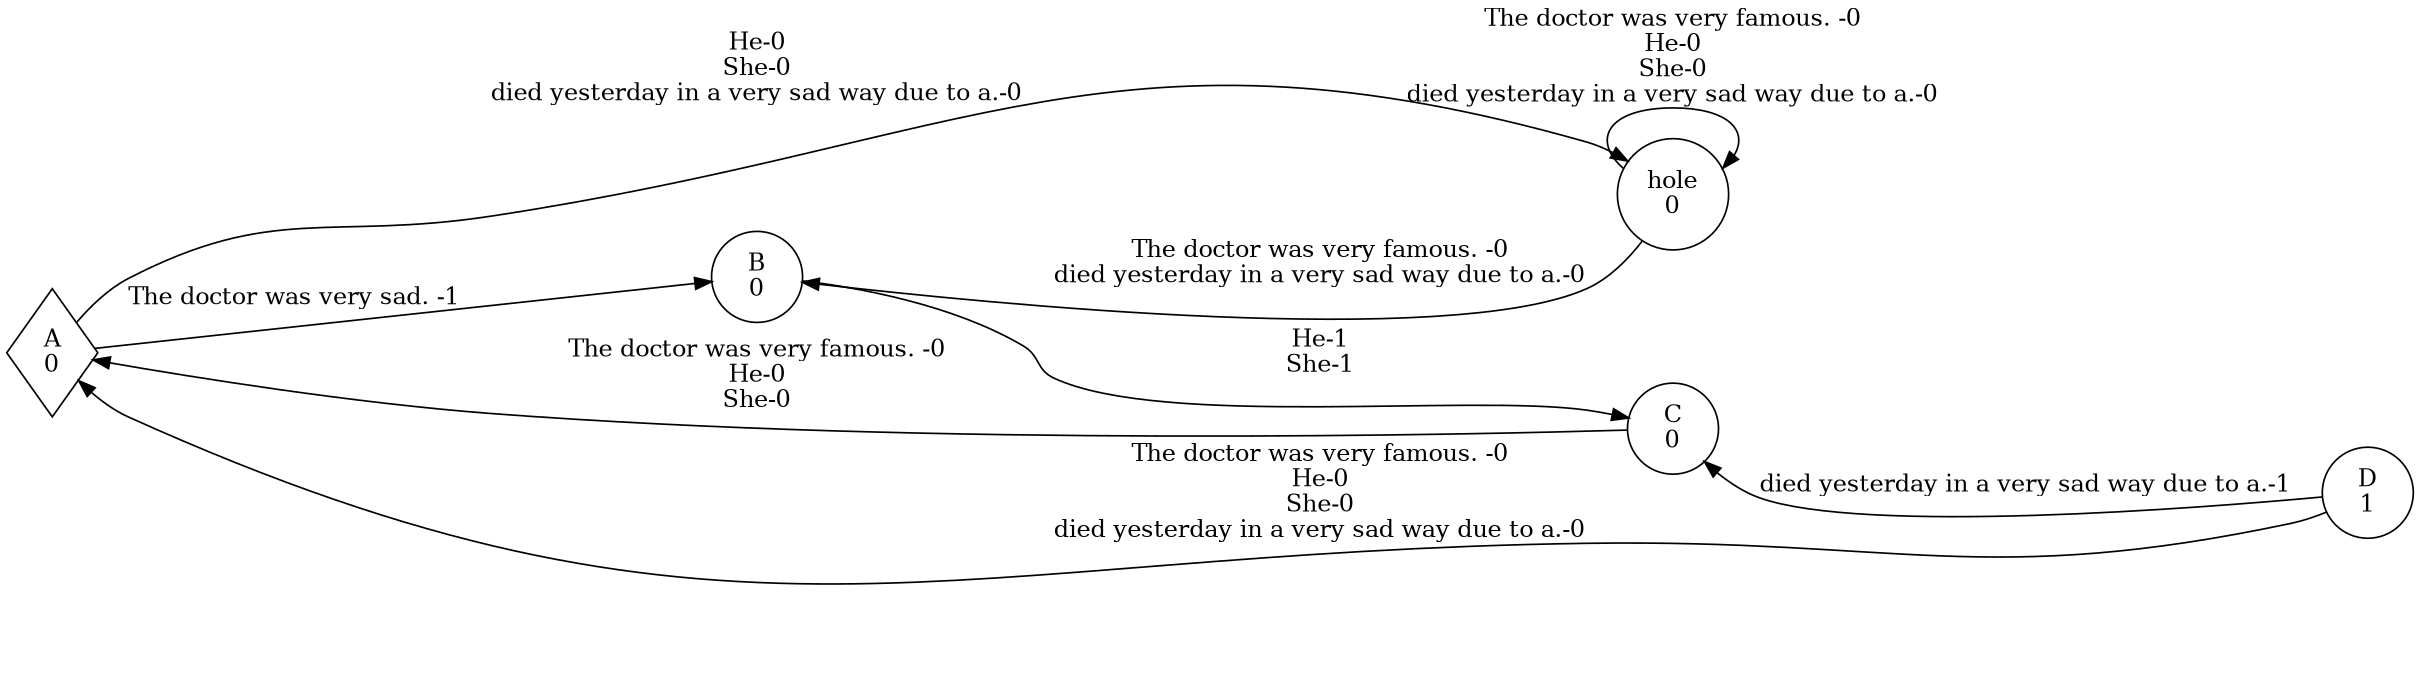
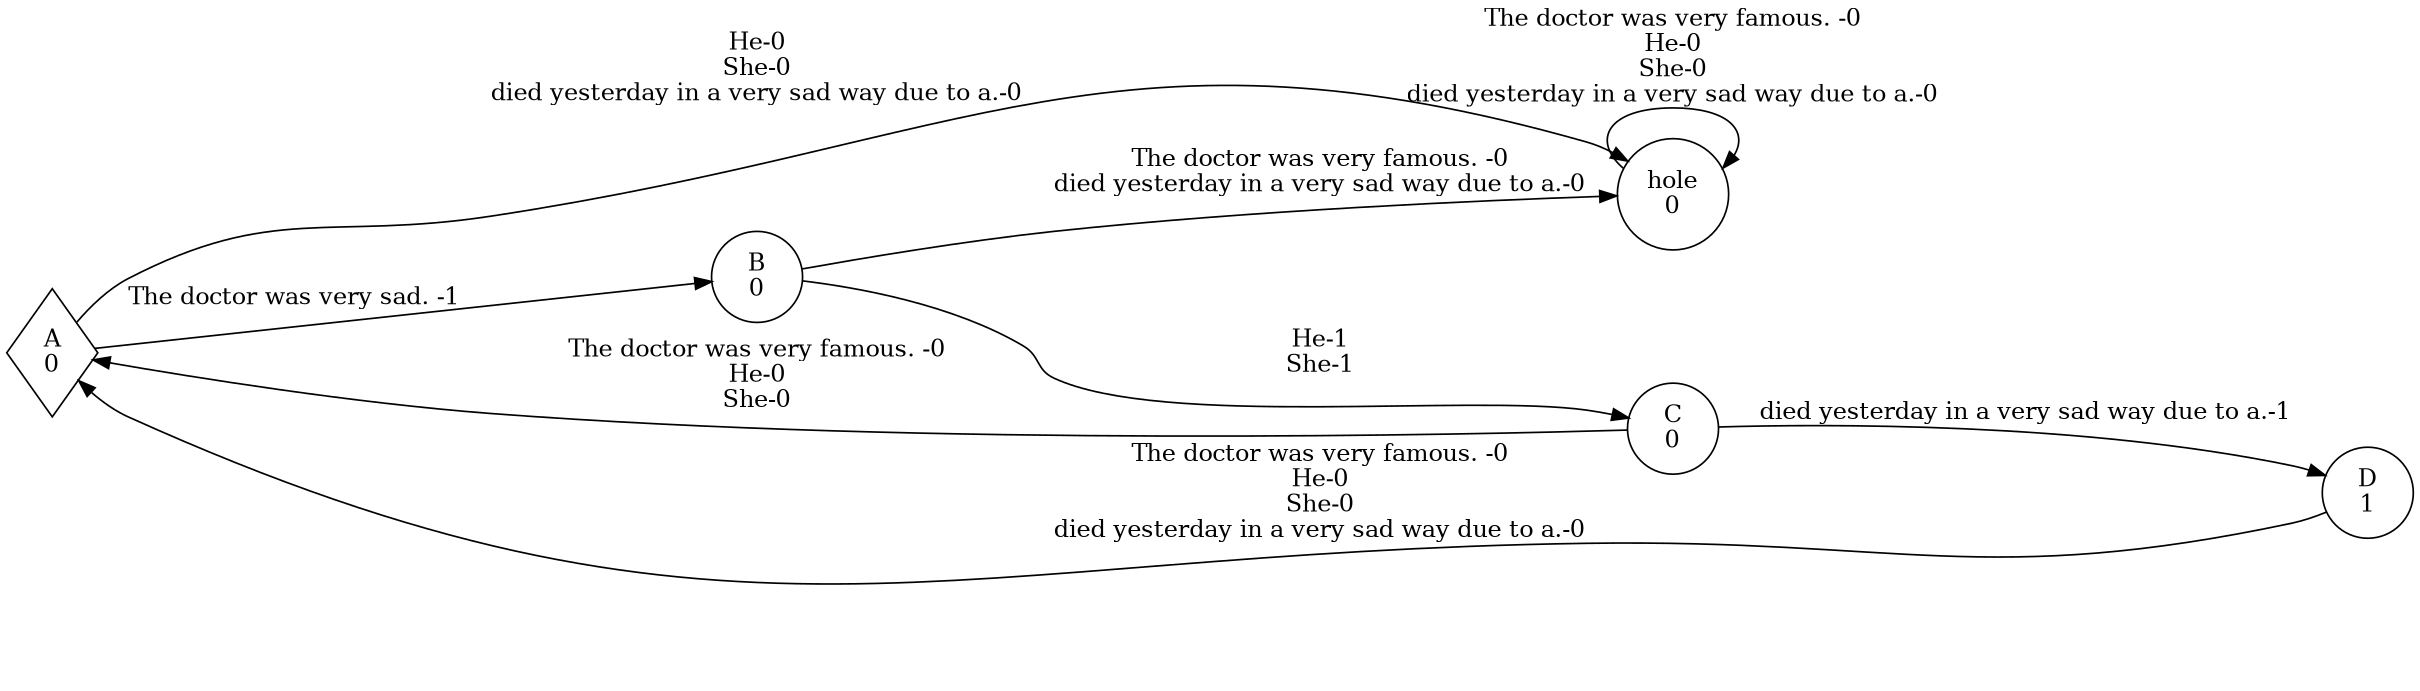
(1241, 317) -> (1199, 218)
(2016, 516) -> (2015, 432)
